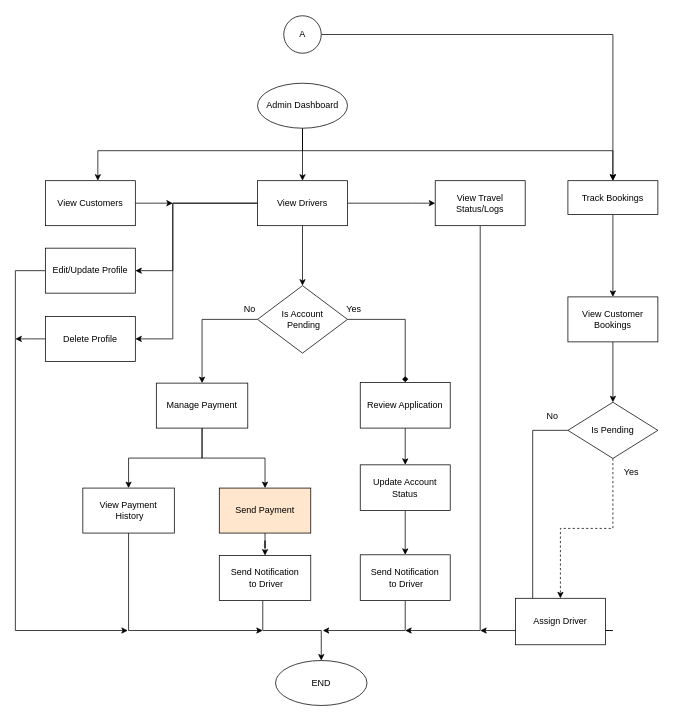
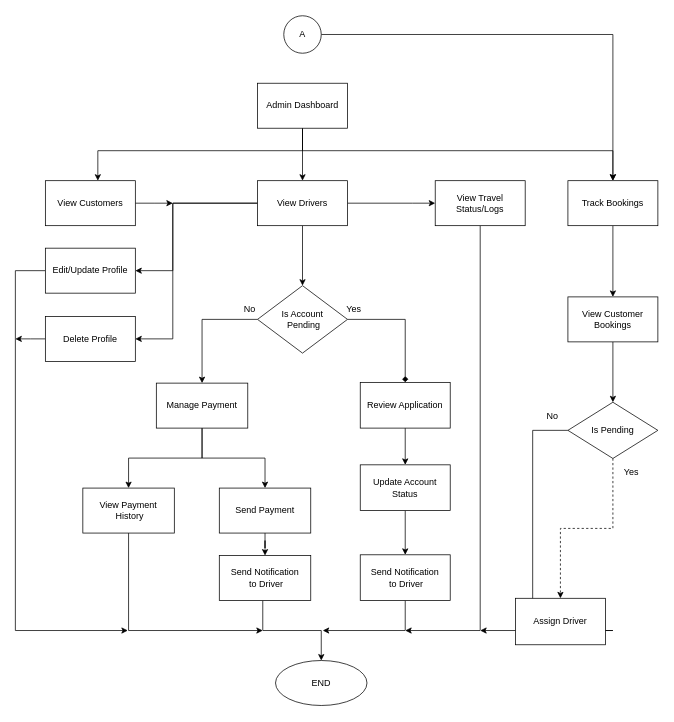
(303, 105) -> (303, 105)
(613, 197) -> (613, 203)
(265, 510) -> (265, 510)
